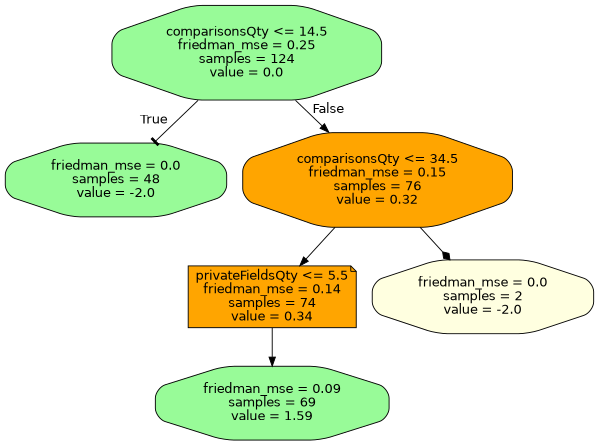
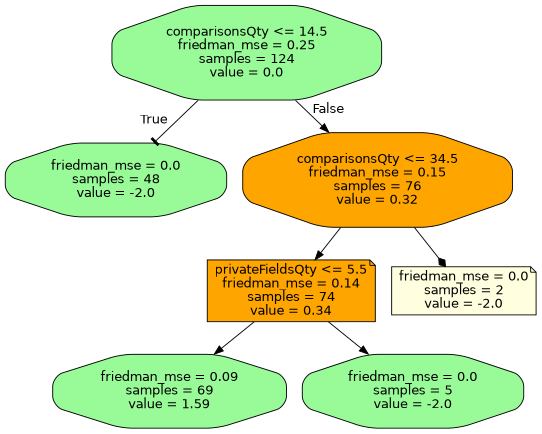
(483, 297) -> (464, 291)
none -> (413, 391)
